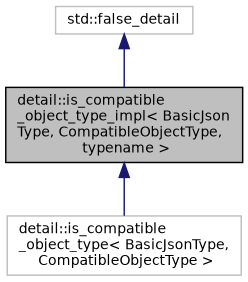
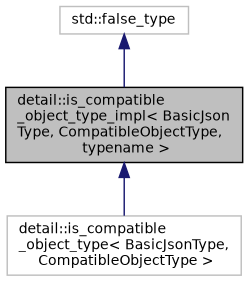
(124, 20) -> (124, 20)
